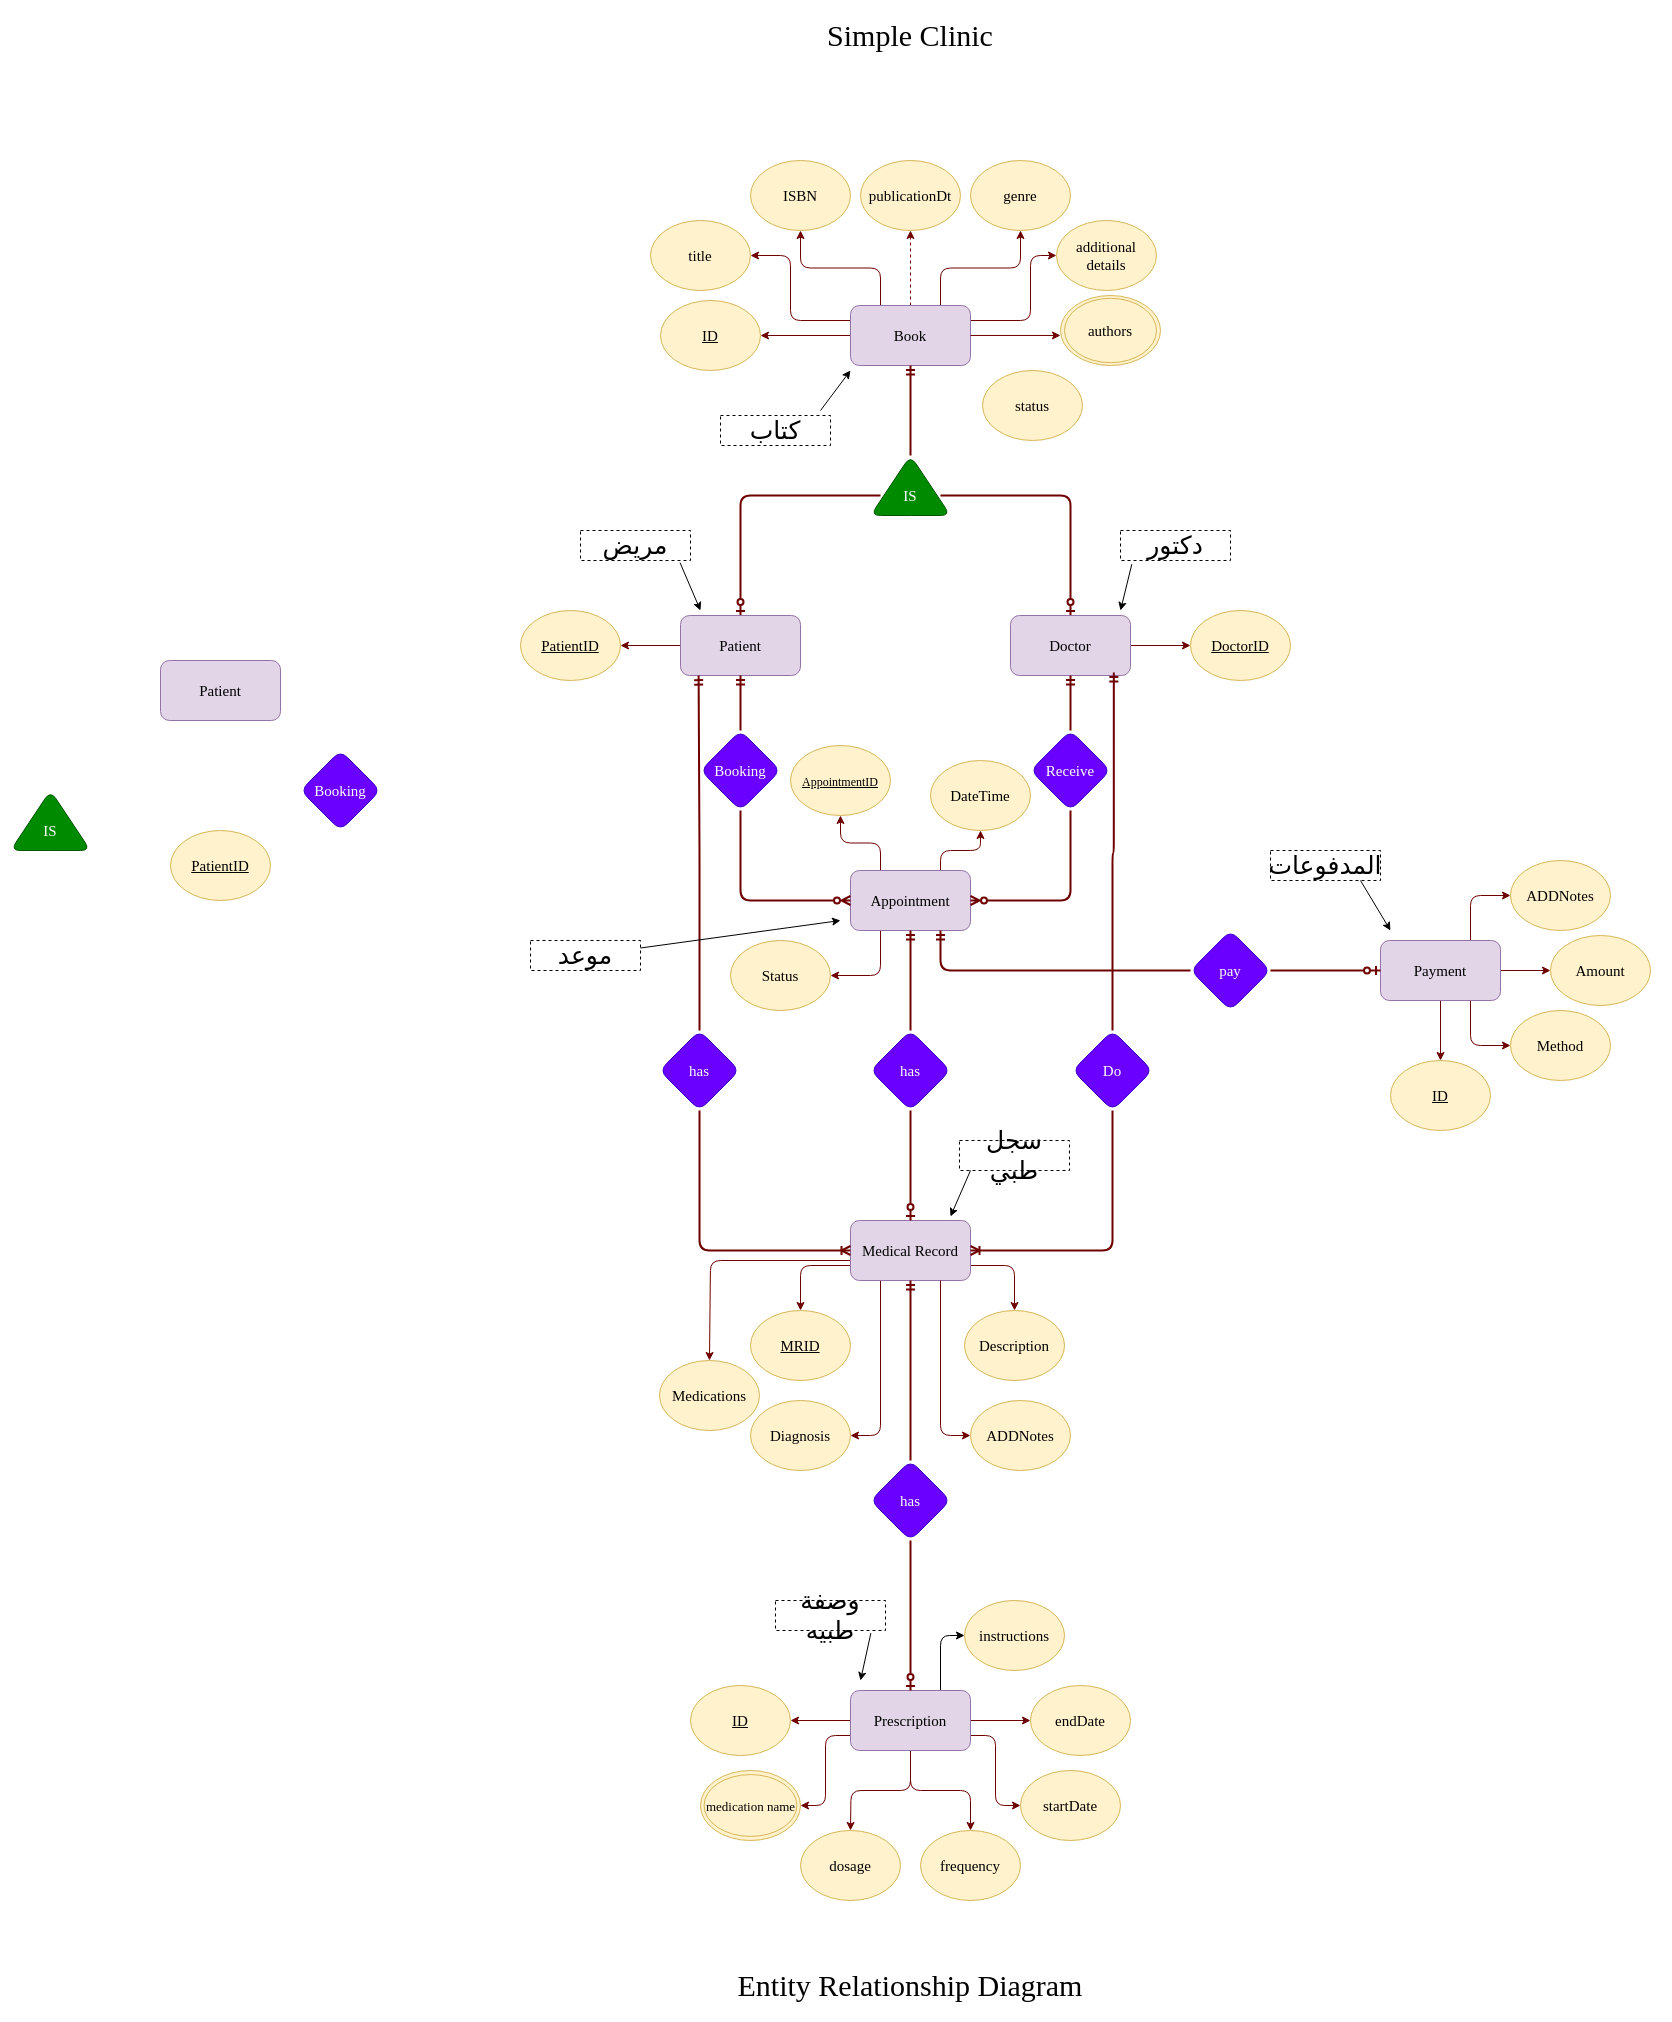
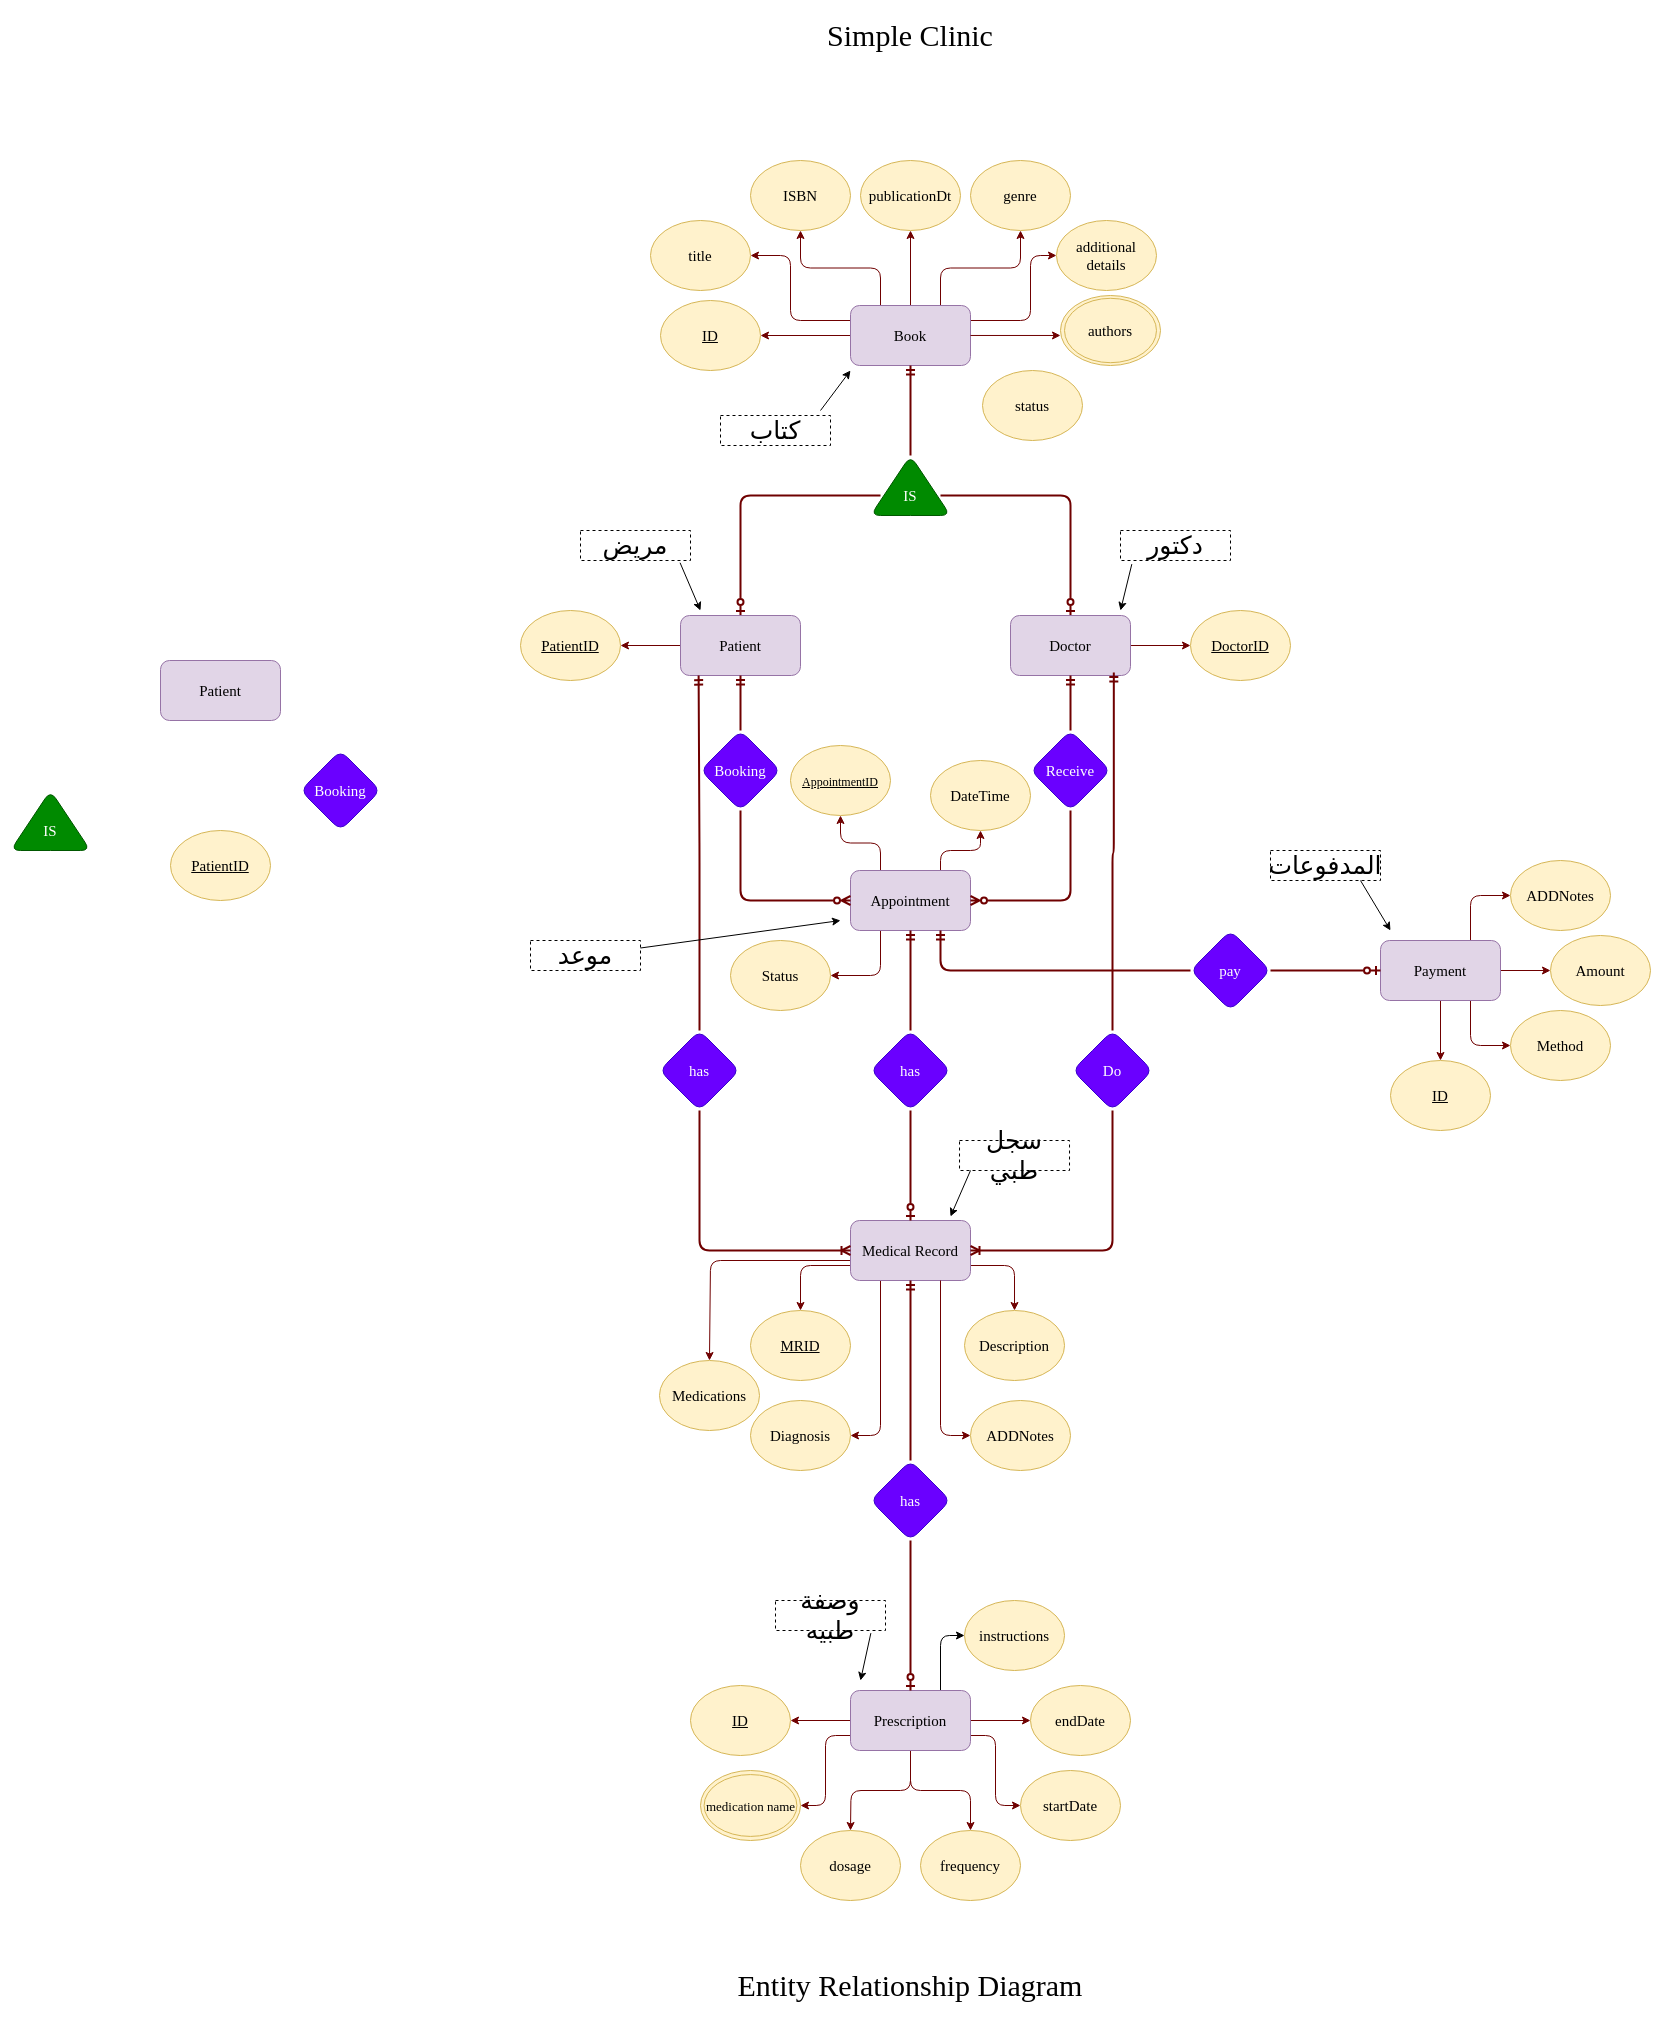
(911, 271) -> (911, 271)
